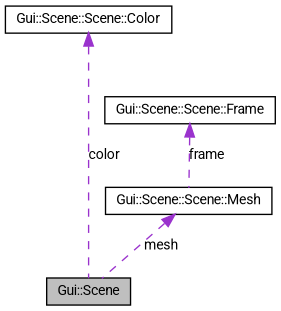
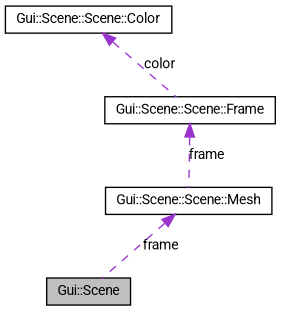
(89, 162) -> (145, 70)
(161, 246) -> (161, 246)
